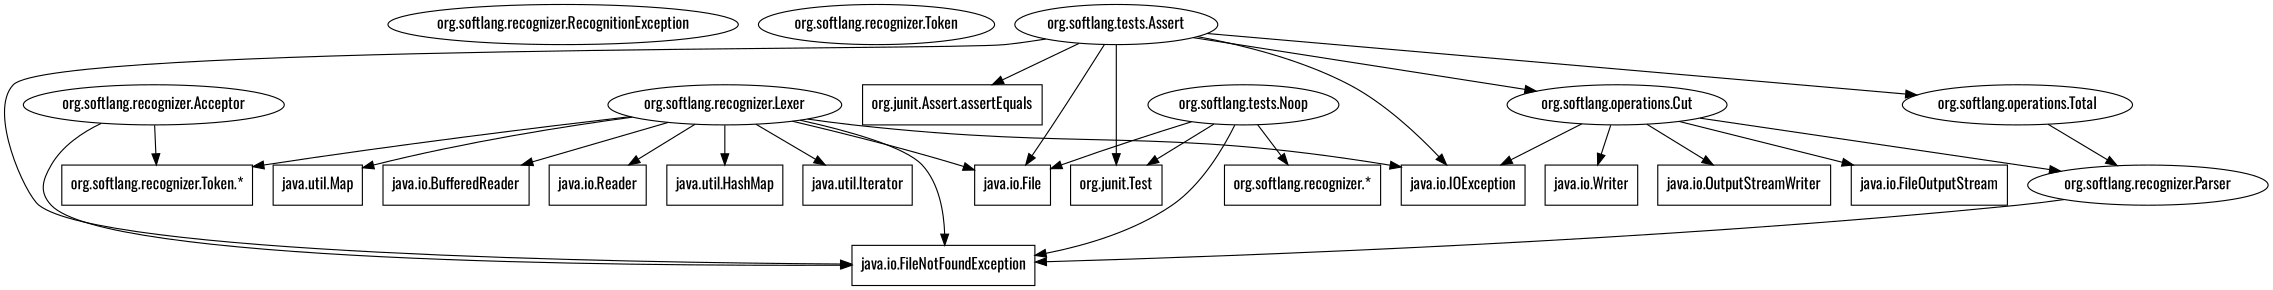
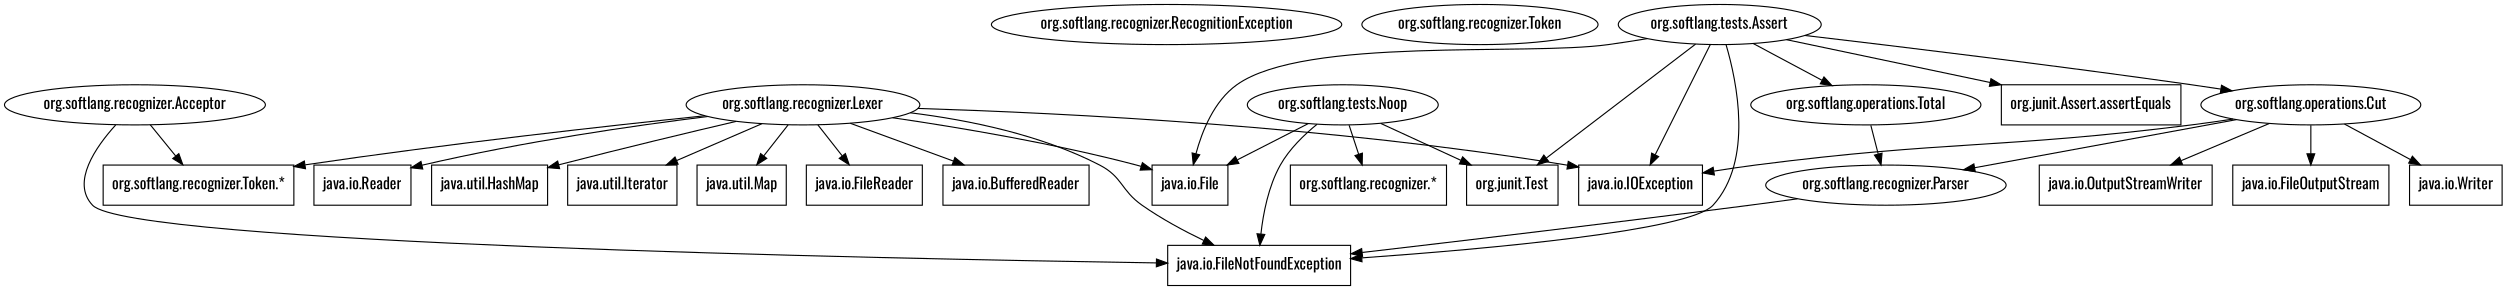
none -> (864, 185)
